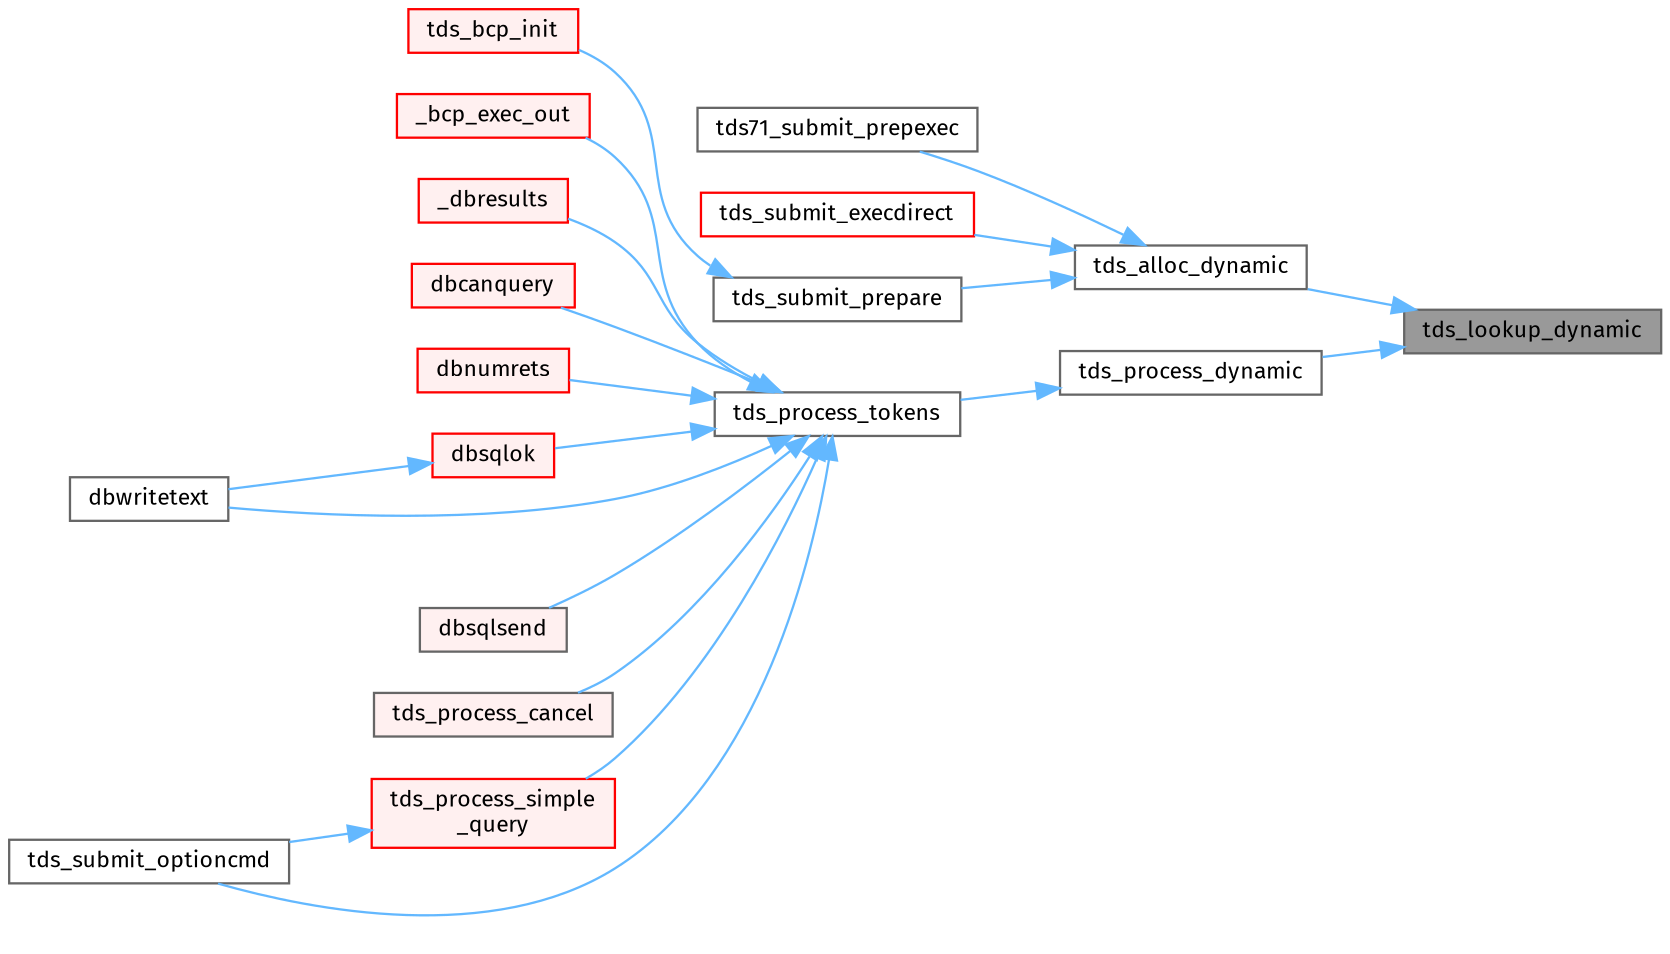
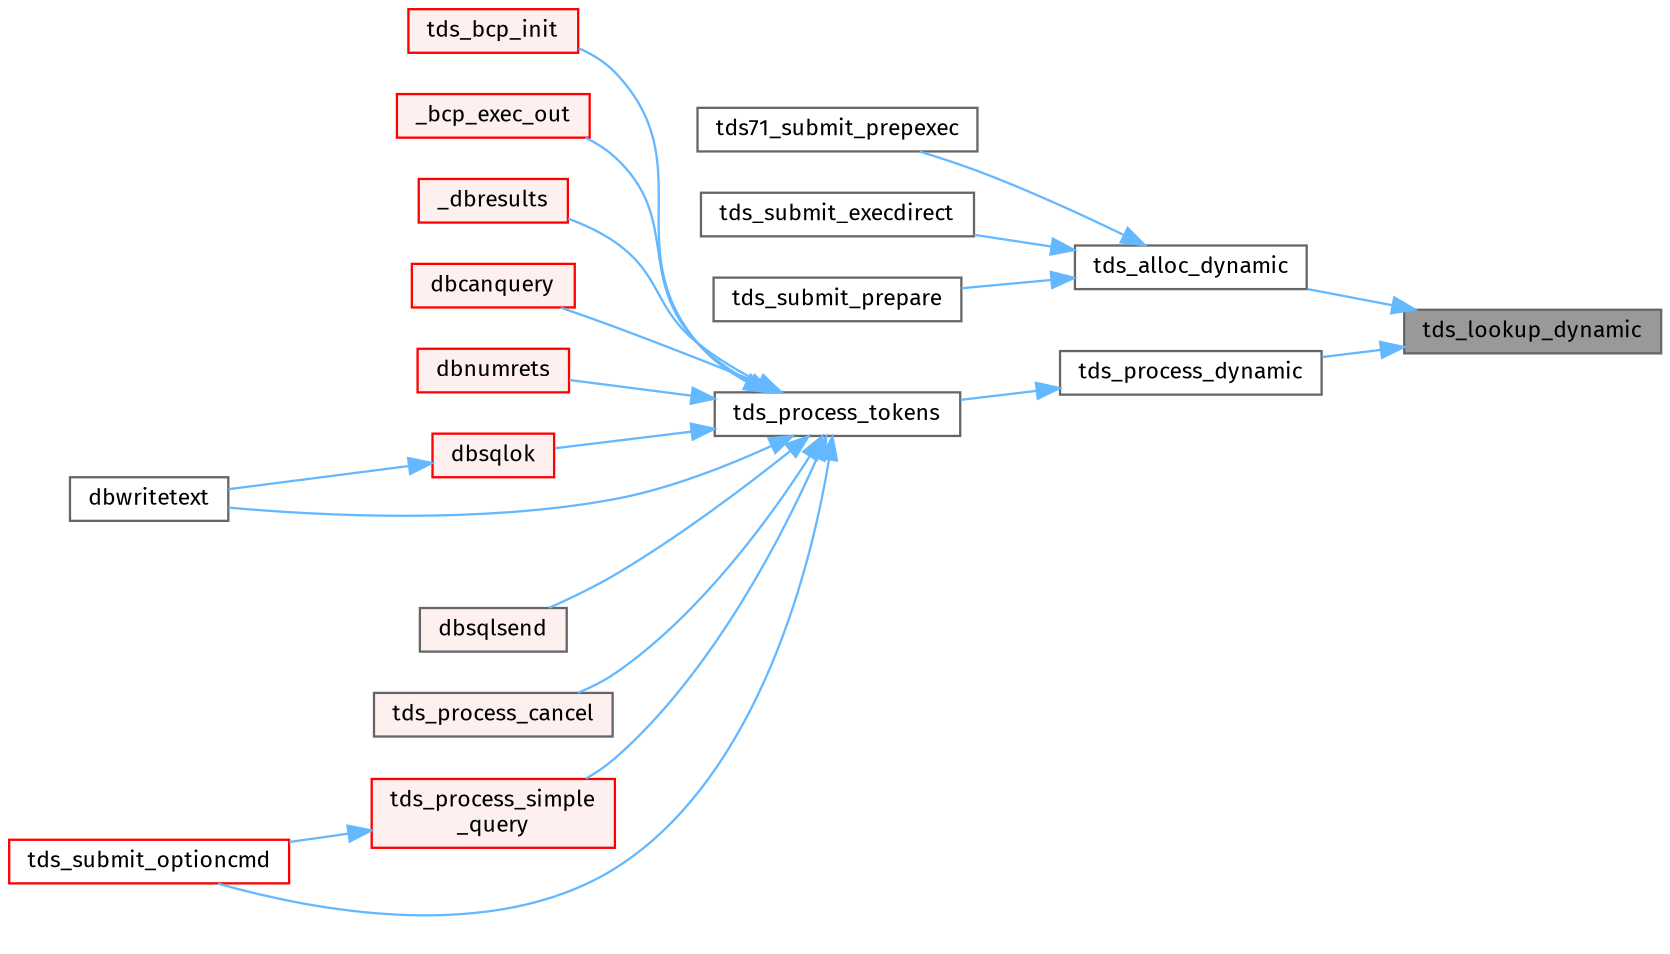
(654, 151) -> (658, 186)
(837, 215) -> (837, 215)
(149, 862) -> (149, 862)
